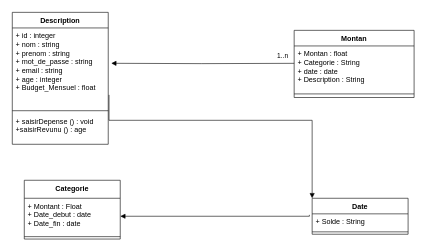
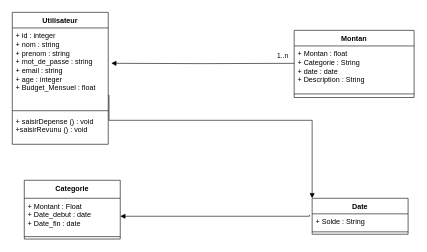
(60, 21) -> (60, 21)
(59, 126) -> (59, 126)
